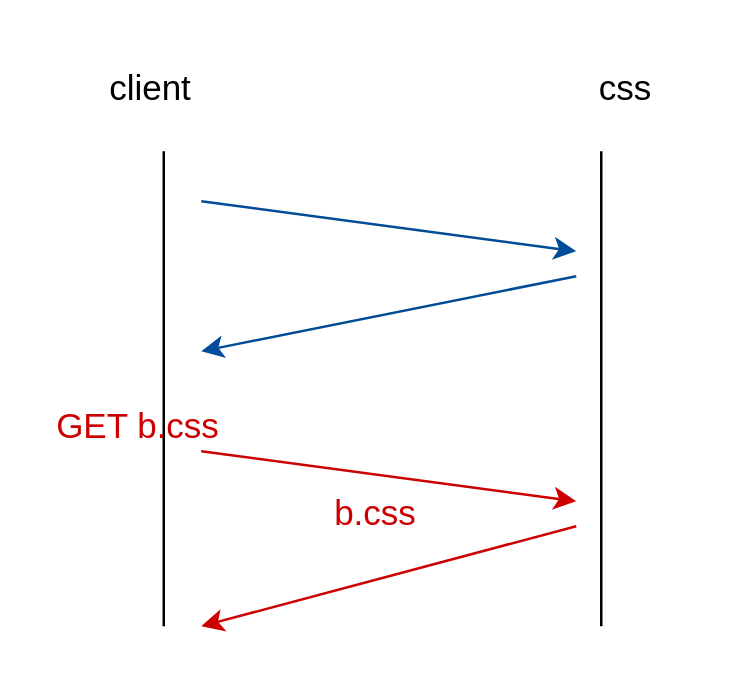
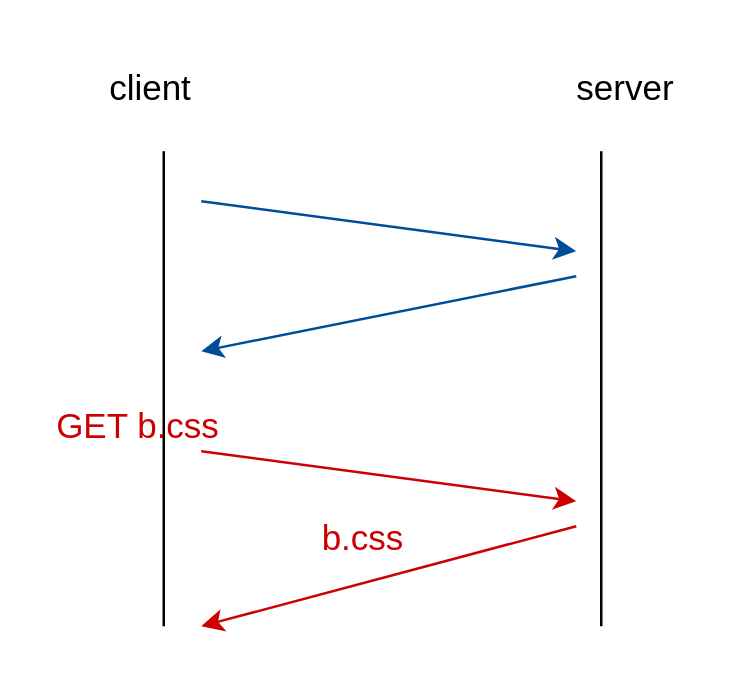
(626, 89) -> (626, 89)
(376, 514) -> (364, 539)
